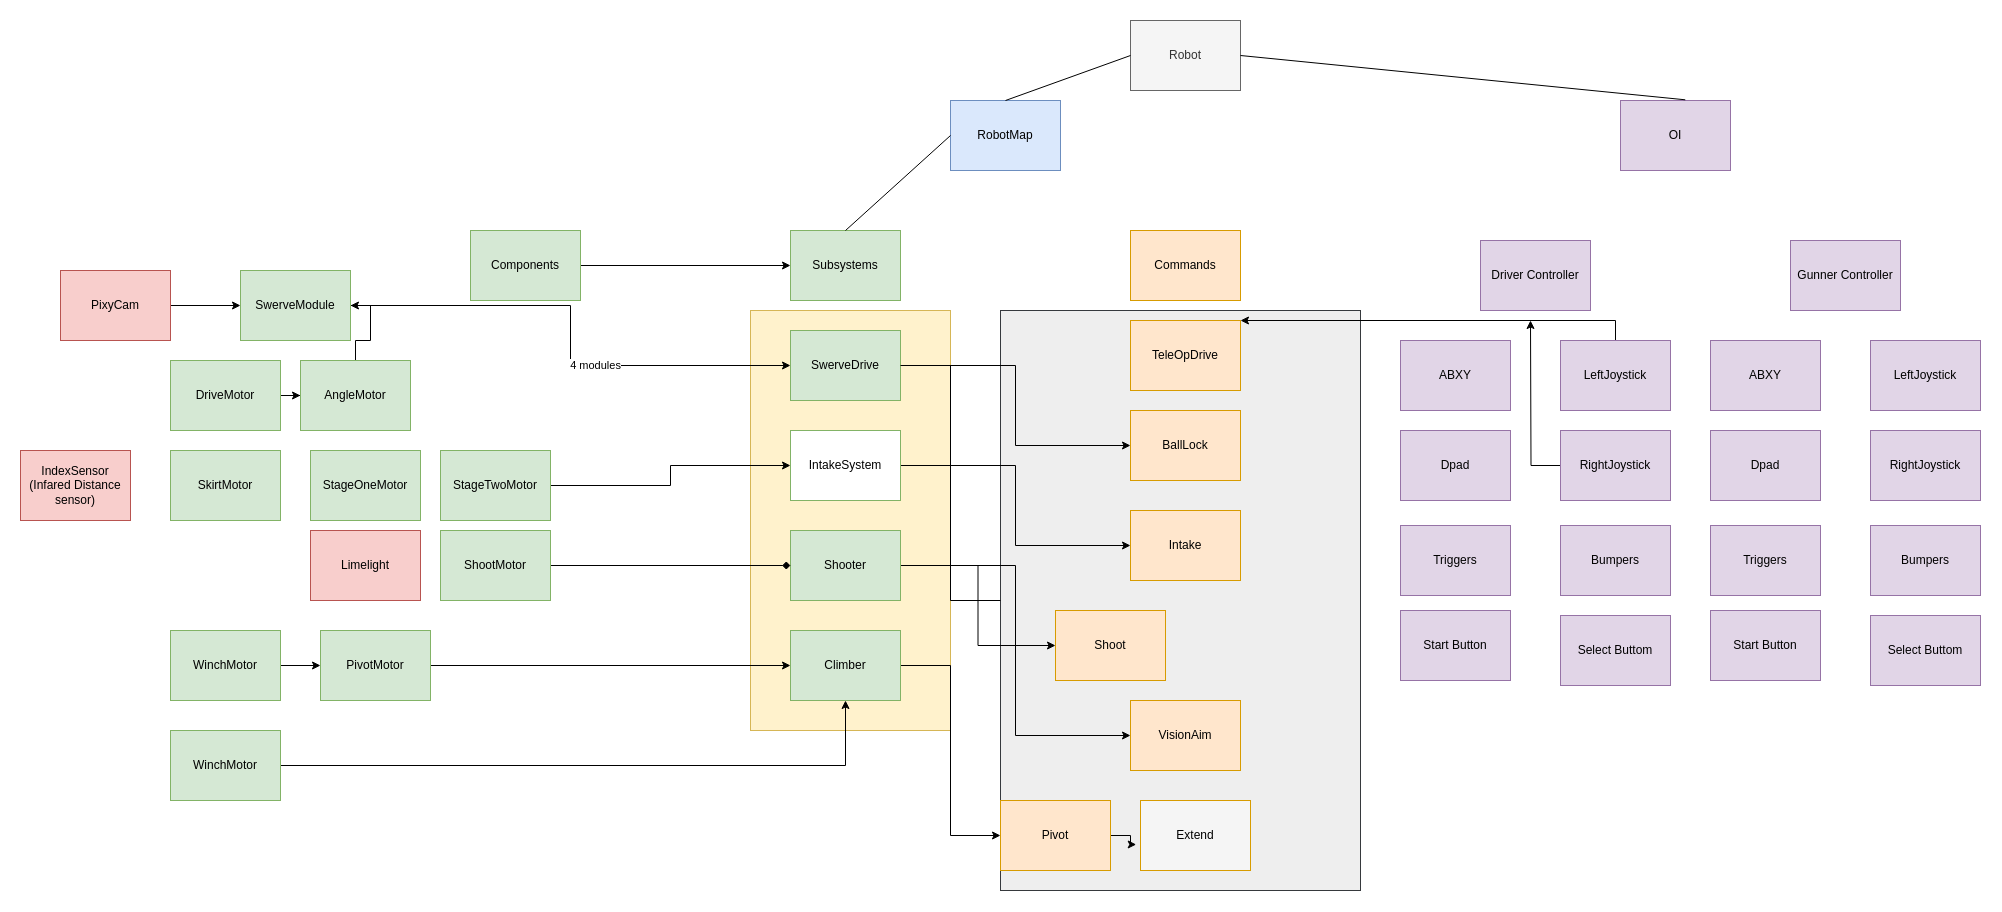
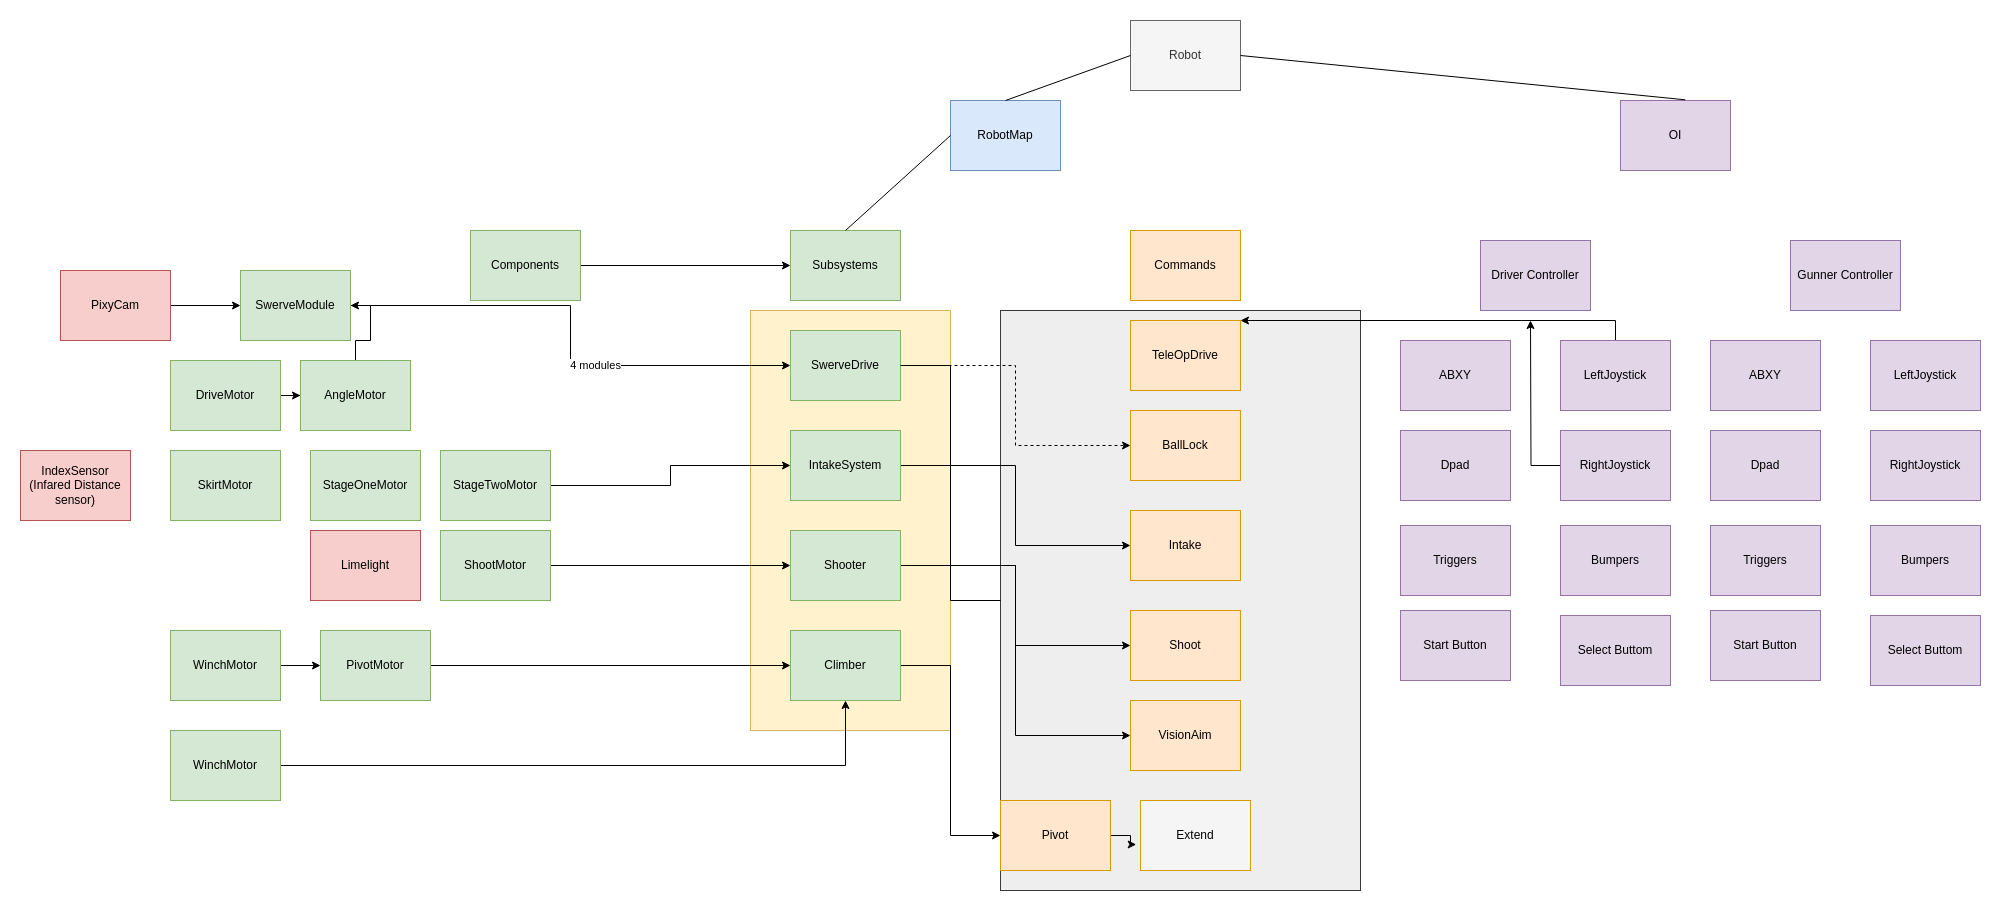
(1016, 426) -> (1016, 426)
(846, 466) -> (846, 466)
(781, 566) -> (782, 566)
(1111, 646) -> (1186, 646)
